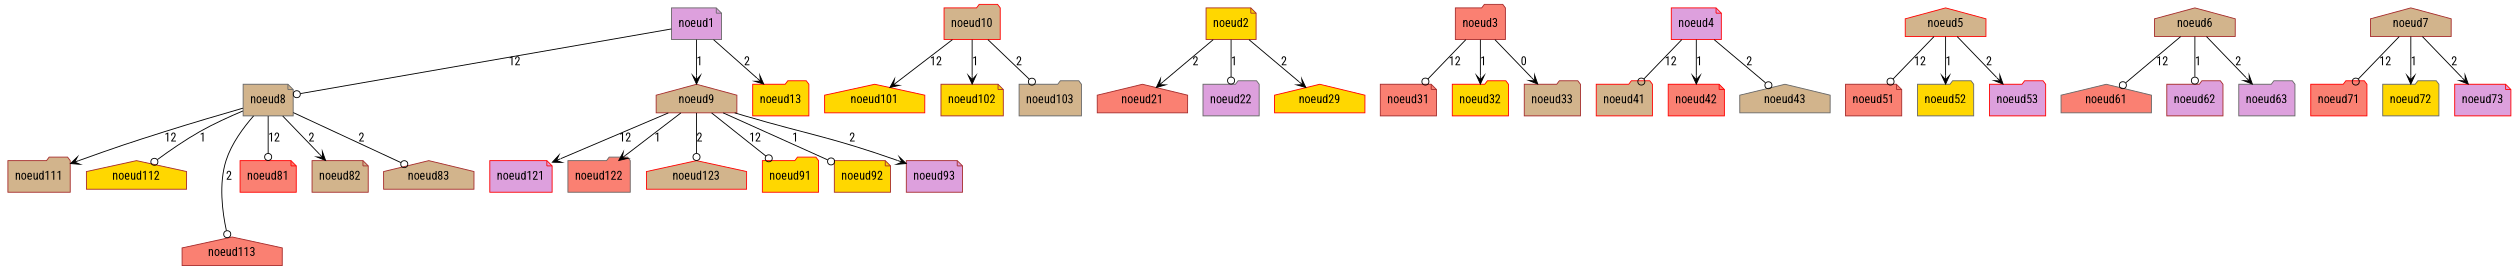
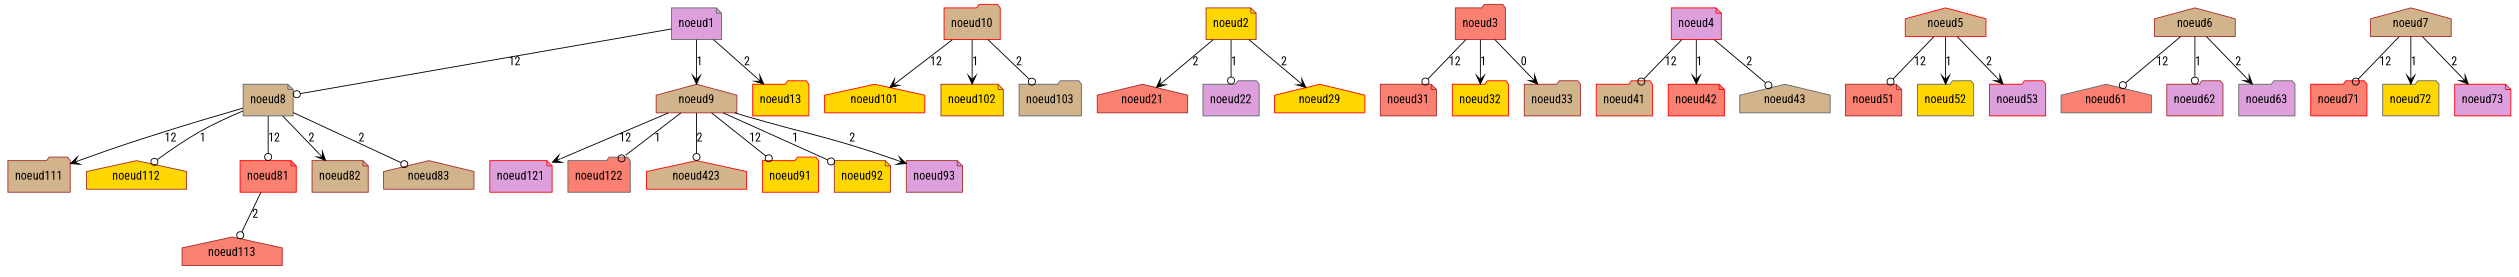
(653, 134) -> (653, 134)
(224, 169) -> (251, 212)
(697, 176) -> (697, 176)
